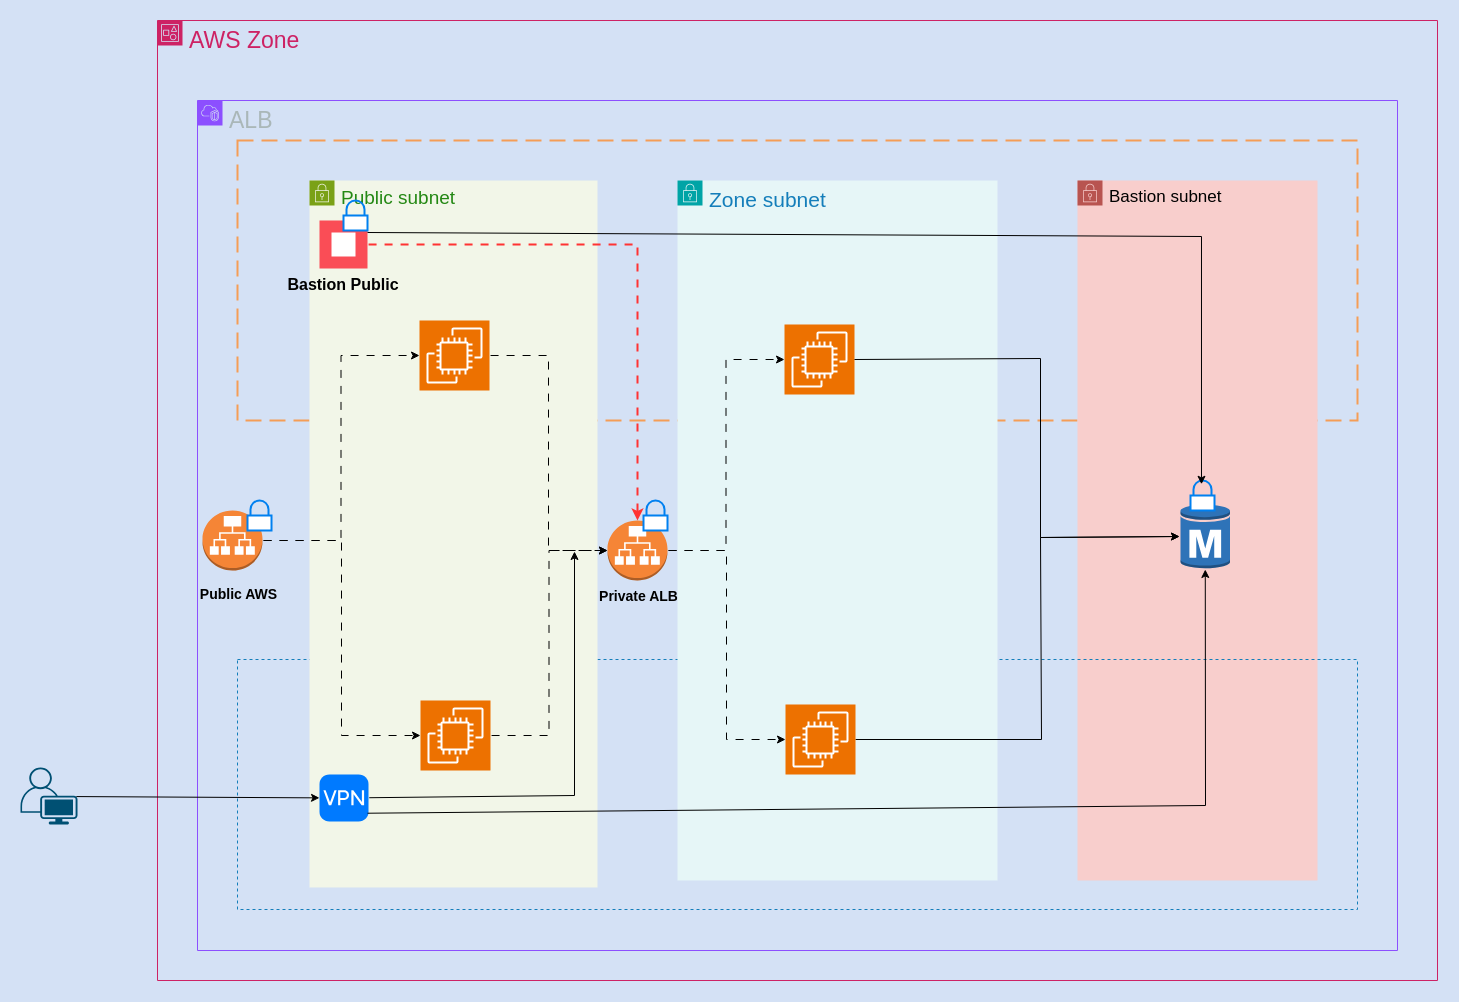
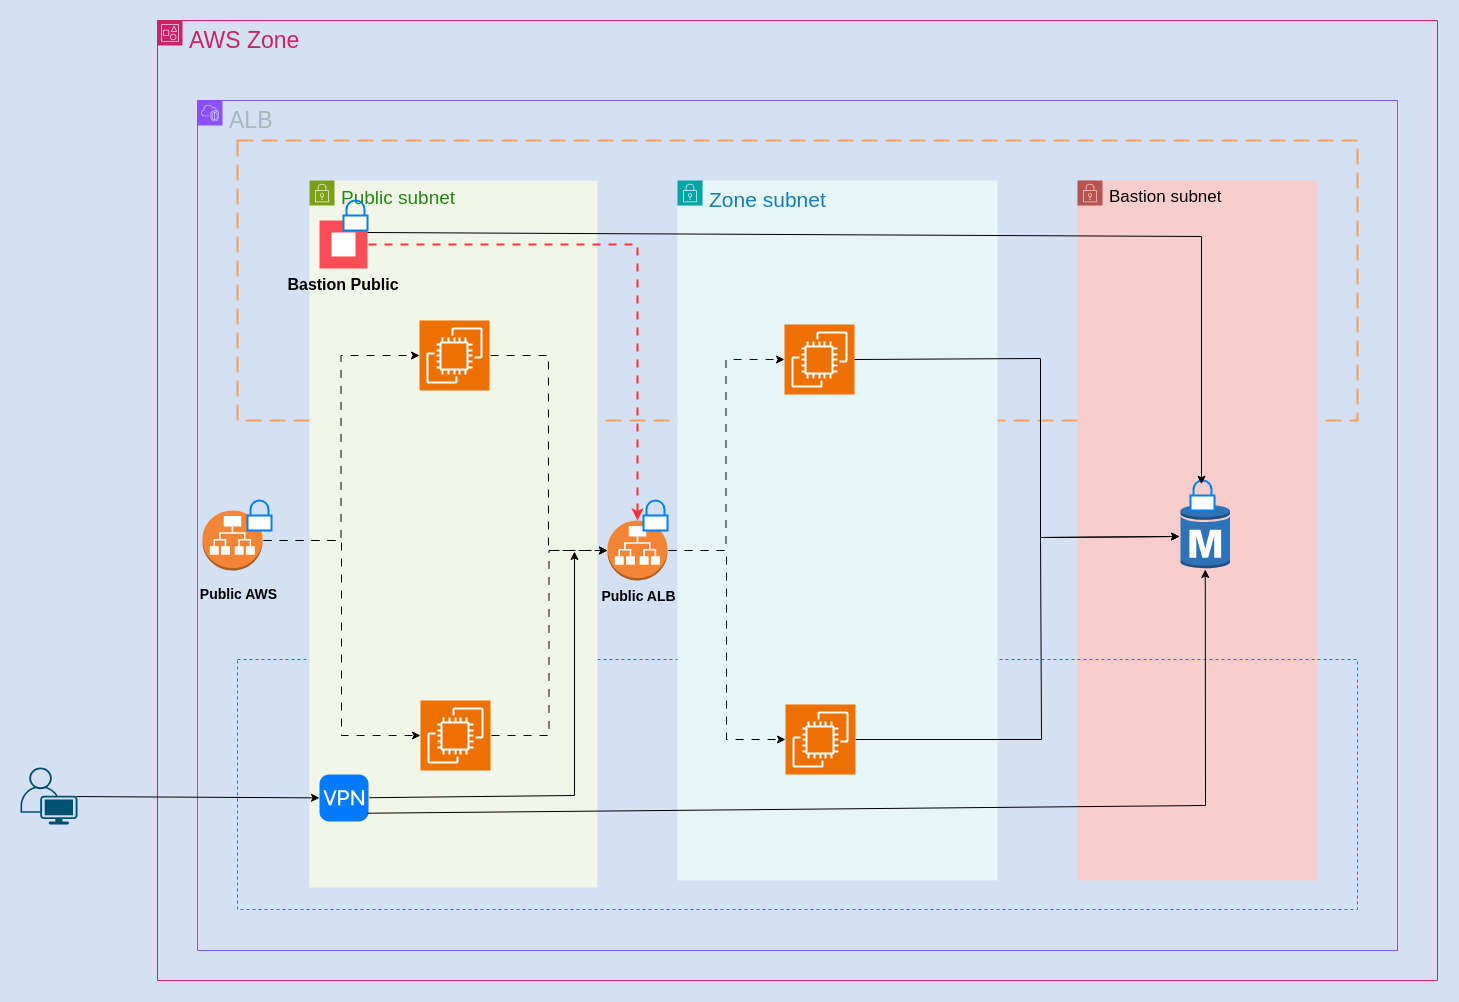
(639, 597) -> (639, 597)
